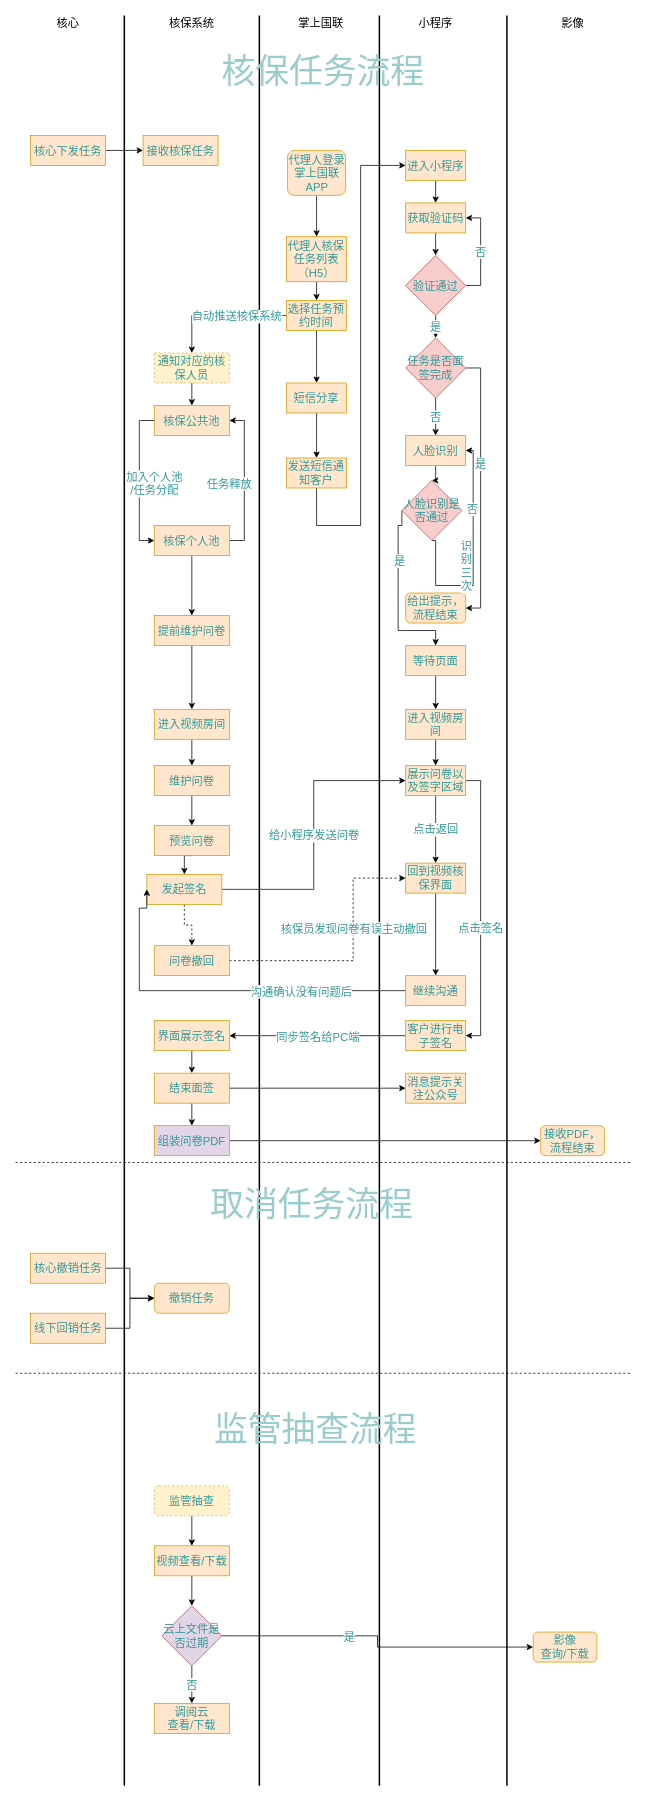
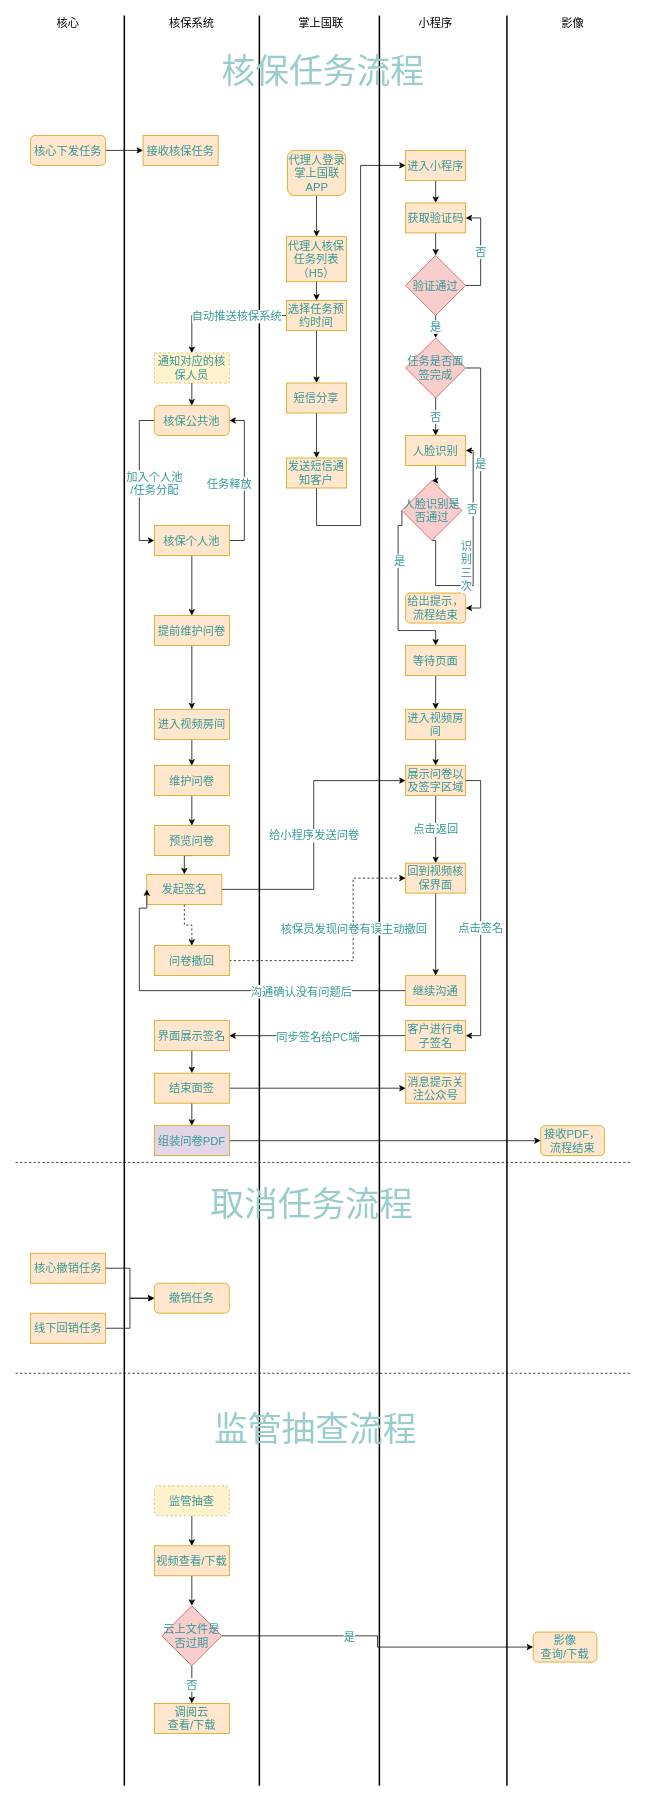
(68, 150) -> (68, 150)
(192, 420) -> (192, 420)
(192, 1635) -> (192, 1635)
